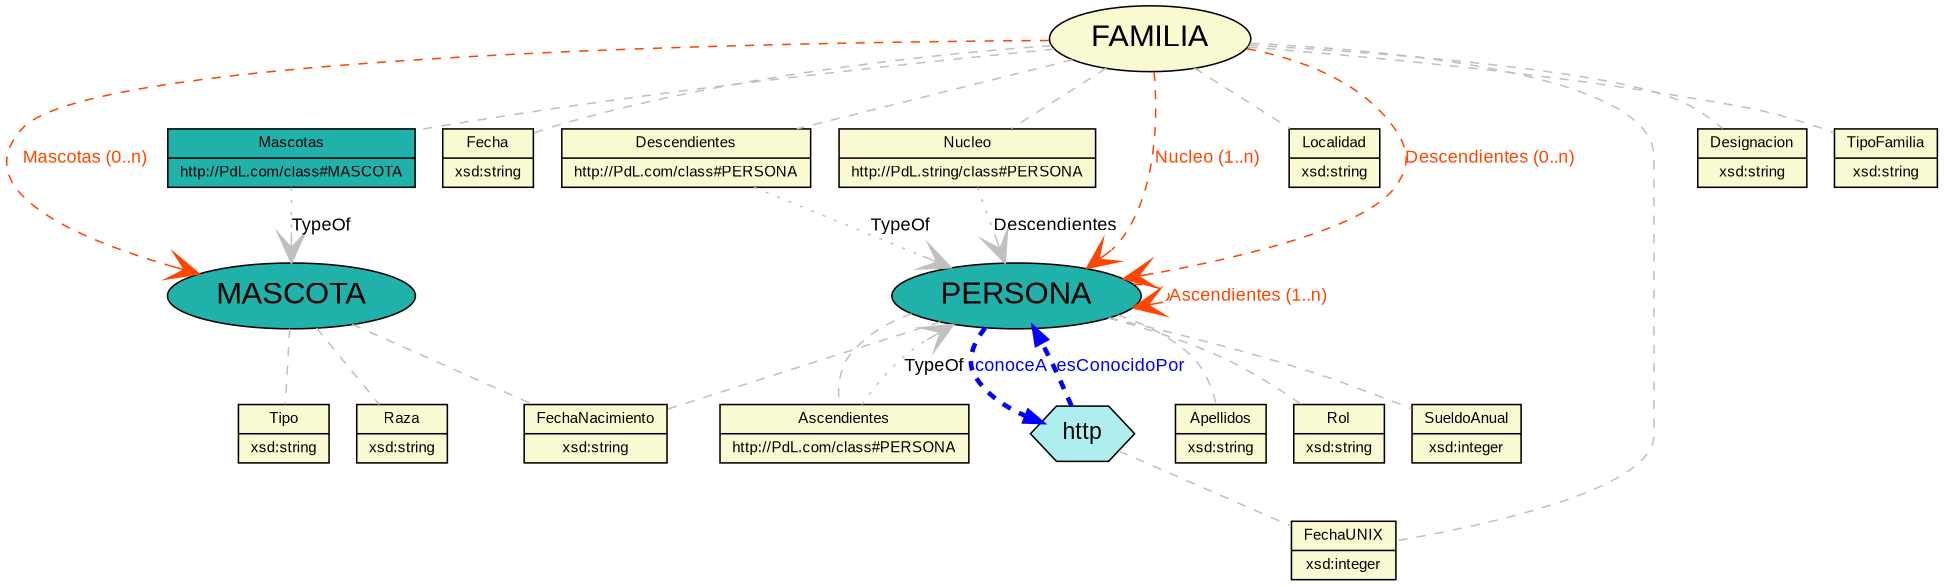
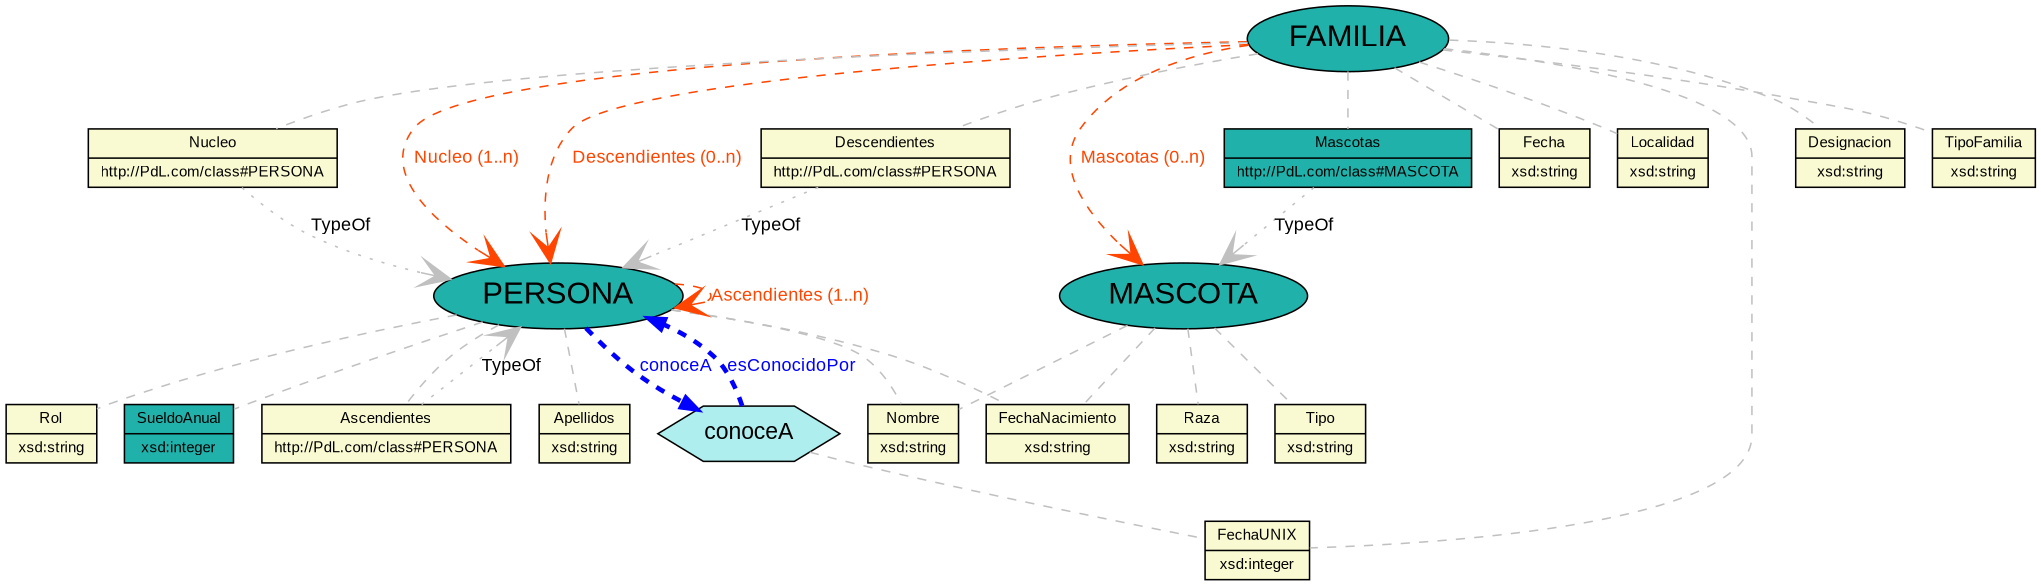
(1150, 39) -> (1348, 39)
(967, 172) -> (213, 172)
(1056, 226) -> (341, 226)
none -> (913, 434)
(1083, 434) -> (749, 434)
(1467, 434) -> (179, 434)
